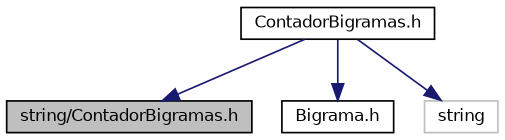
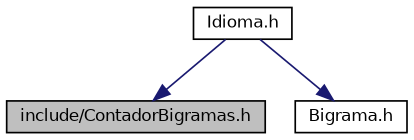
(338, 23) -> (243, 23)
(129, 117) -> (136, 117)
(461, 117) -> none
